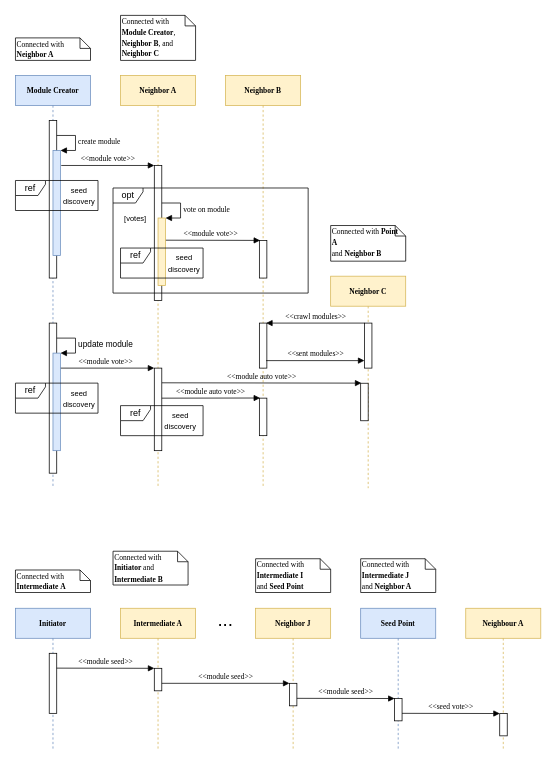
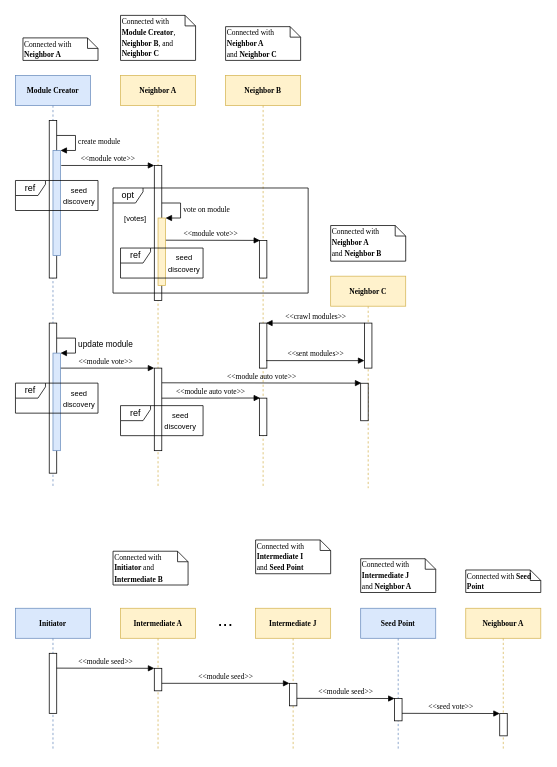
none -> (263, 44)
(53, 49) -> (60, 49)
(369, 242) -> (369, 242)
(293, 575) -> (293, 557)
(53, 581) -> none
none -> (503, 581)
(293, 623) -> (293, 623)
